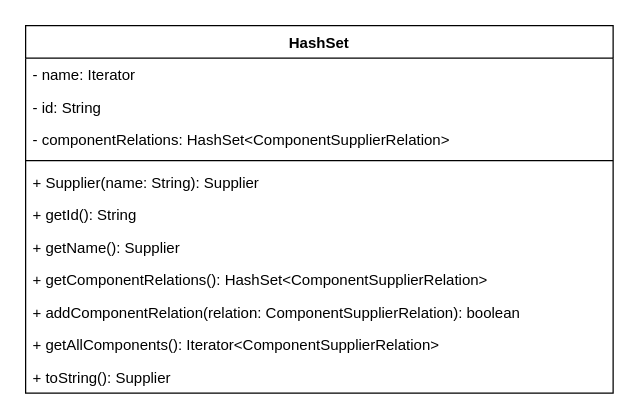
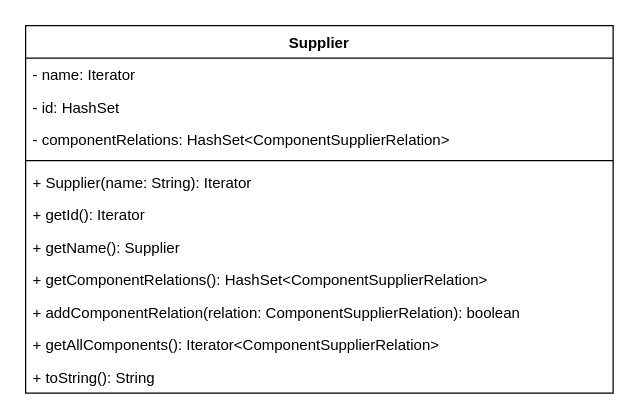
(319, 43) -> (319, 43)
(73, 108) -> (79, 108)
(156, 183) -> (160, 183)
(96, 215) -> (106, 215)
(113, 378) -> (107, 378)
